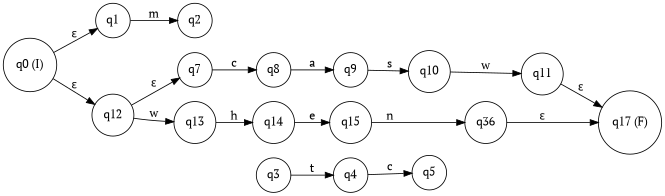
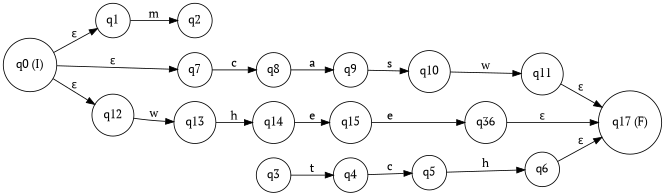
(152, 94) -> (113, 67)
(390, 116) -> (390, 116)
none -> (542, 169)
